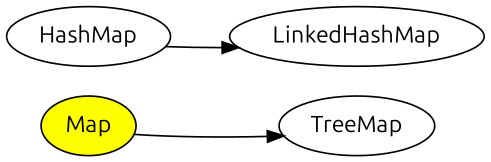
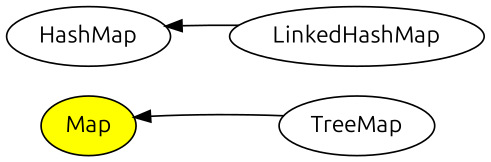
(194, 47) -> (211, 25)
(201, 137) -> (217, 115)
